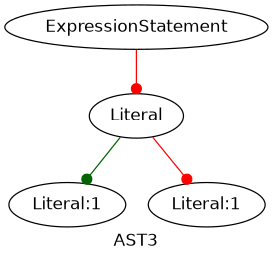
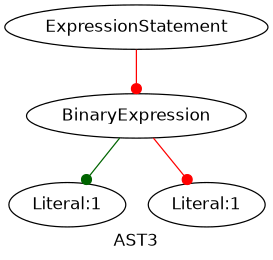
(136, 116) -> (136, 116)
